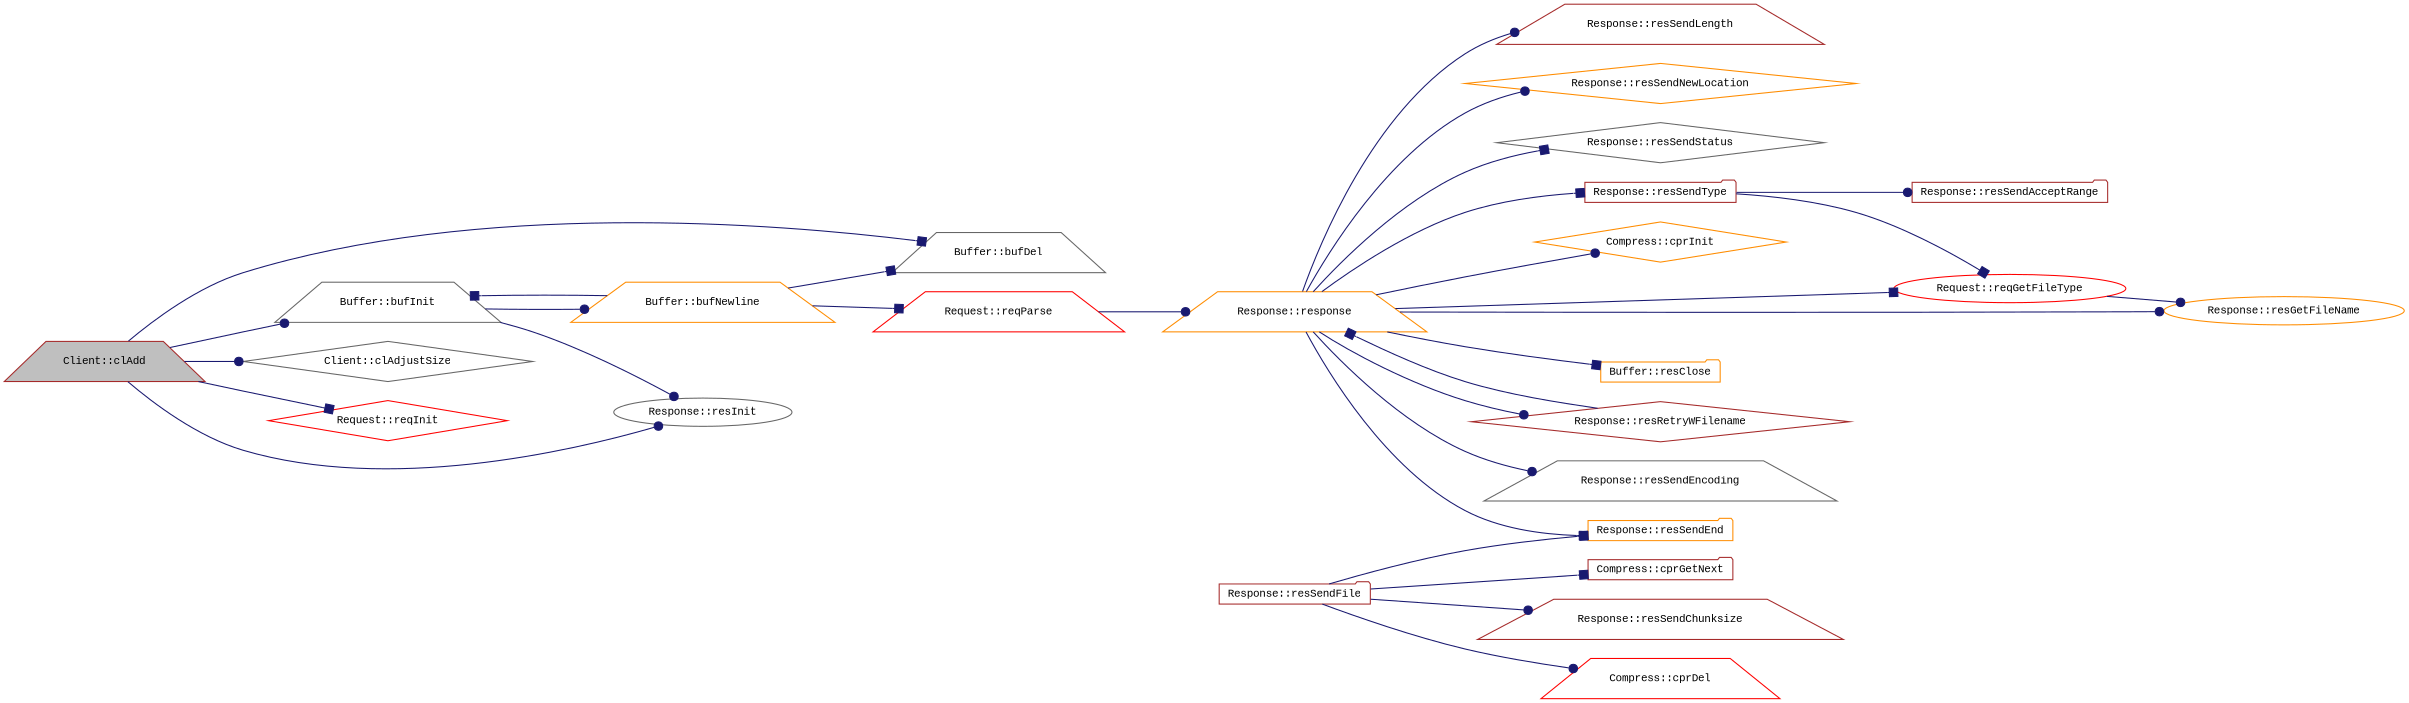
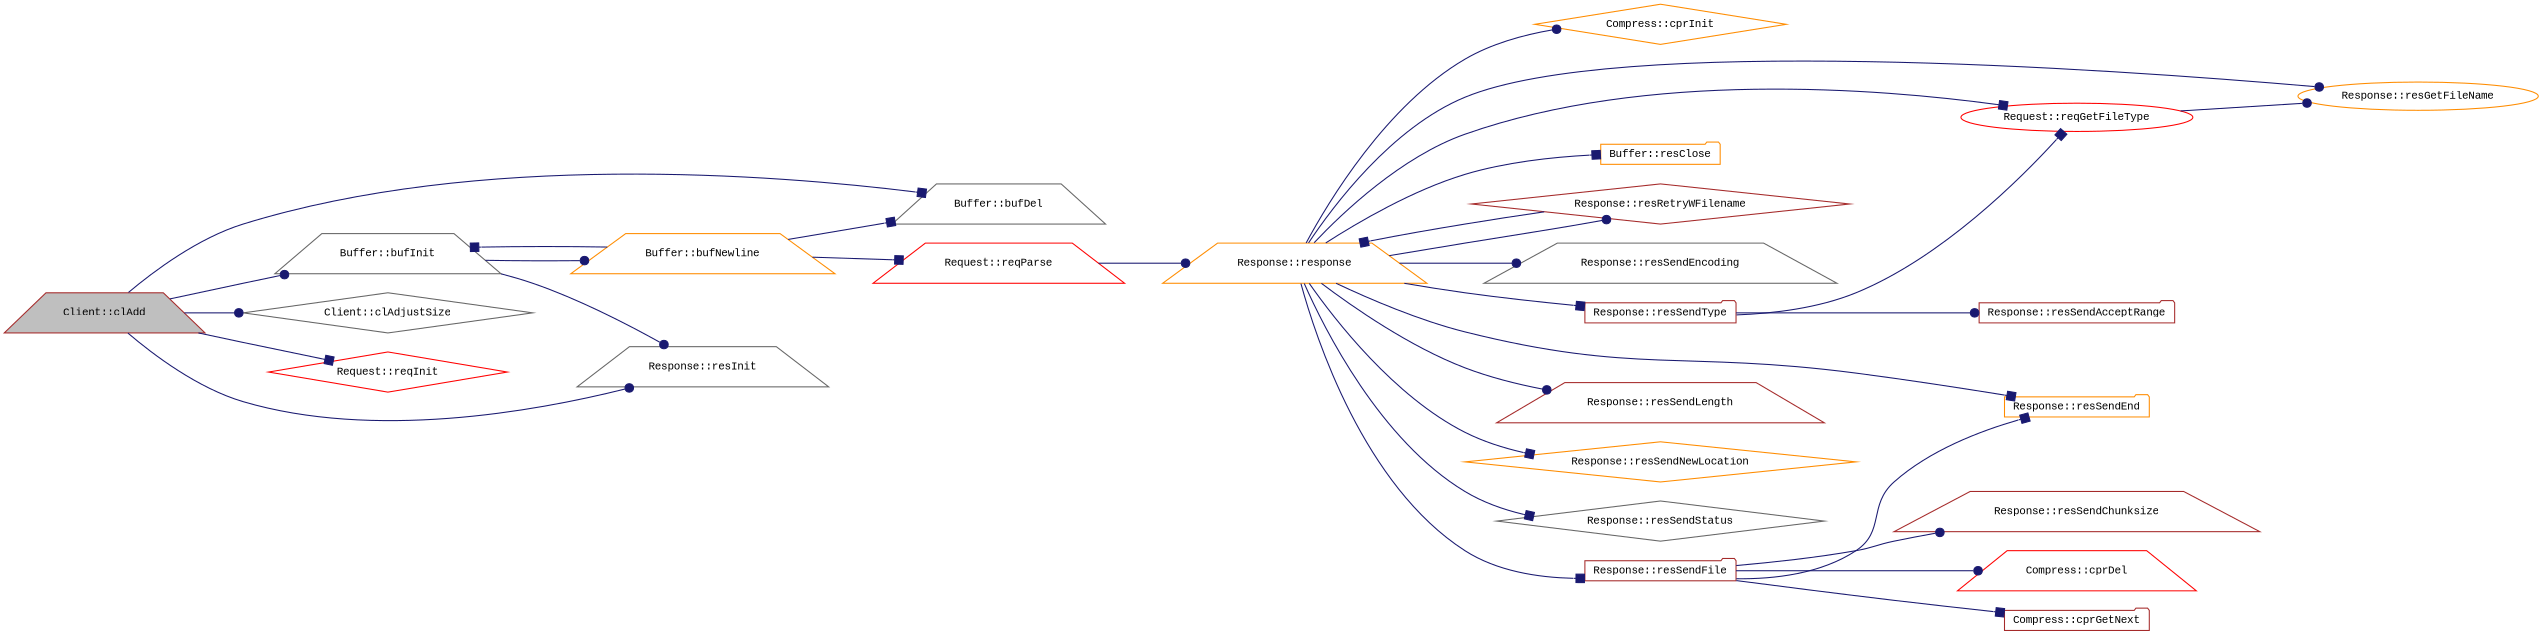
(1394, 170) -> (1401, 388)
(703, 412) -> (703, 367)
none -> (1392, 479)
